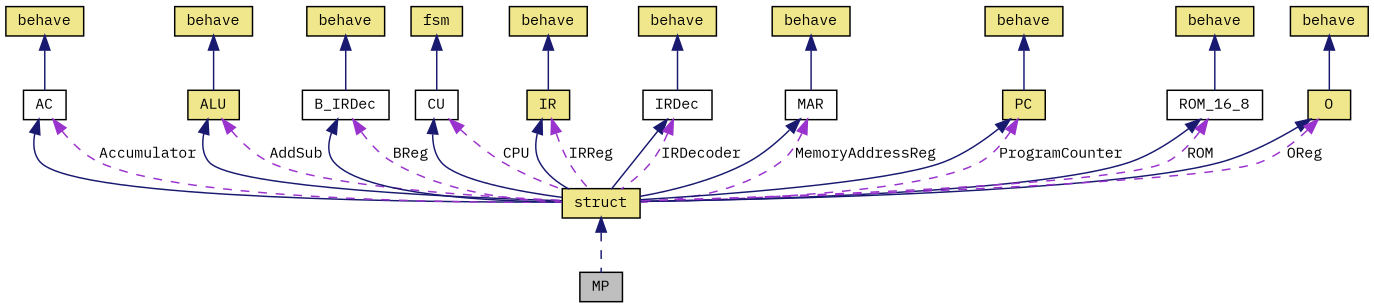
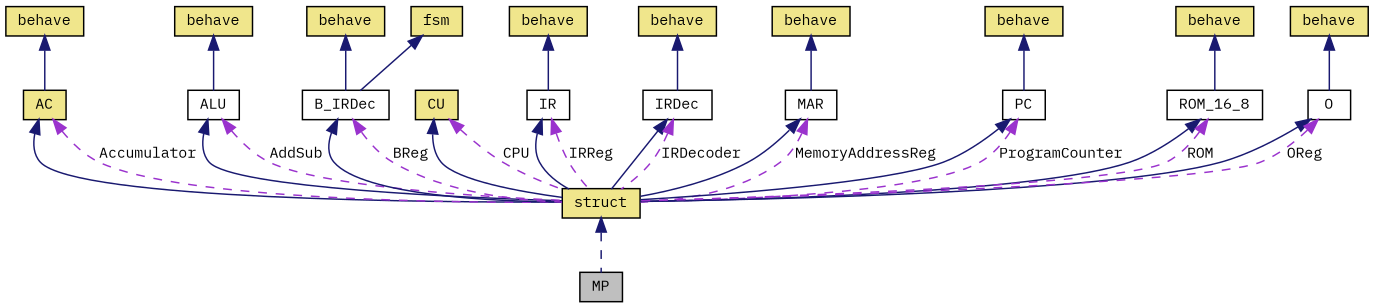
(437, 71) -> (386, 68)
(45, 105) -> (45, 105)
(214, 105) -> (214, 105)
(437, 105) -> (437, 105)
(548, 105) -> (548, 105)
(1024, 105) -> (1024, 105)
(1329, 105) -> (1329, 105)
